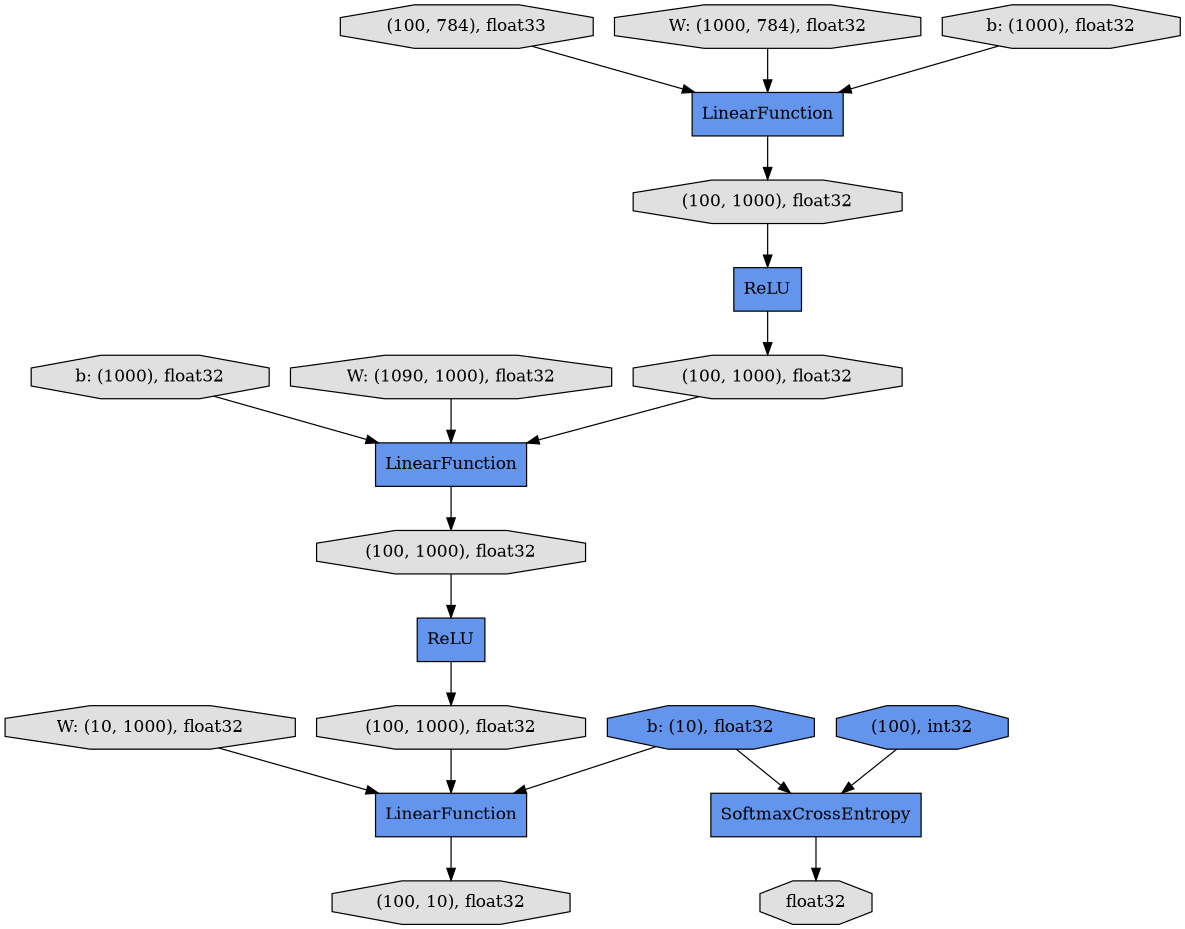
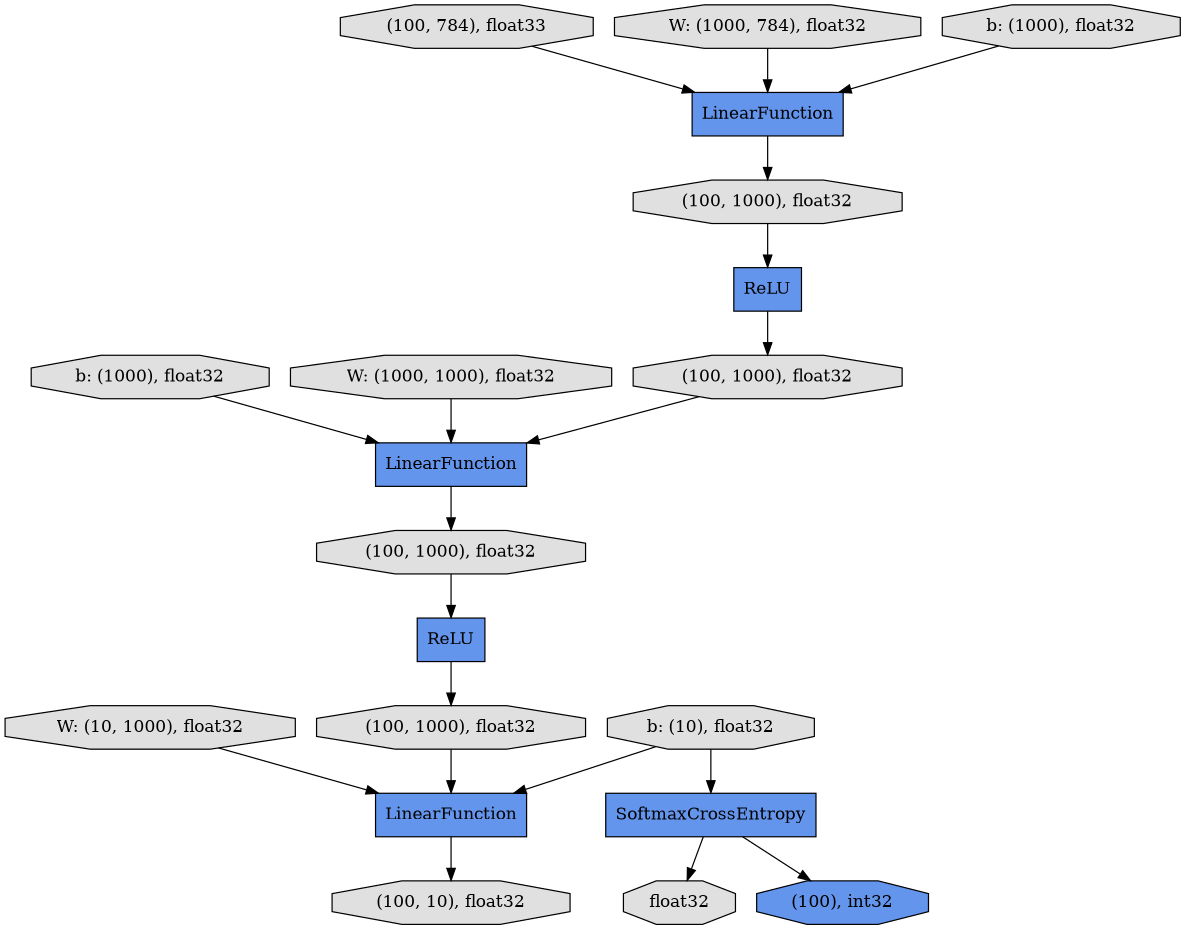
(451, 377) -> (451, 377)
(711, 727) -> (711, 727)
(874, 767) -> (771, 855)
